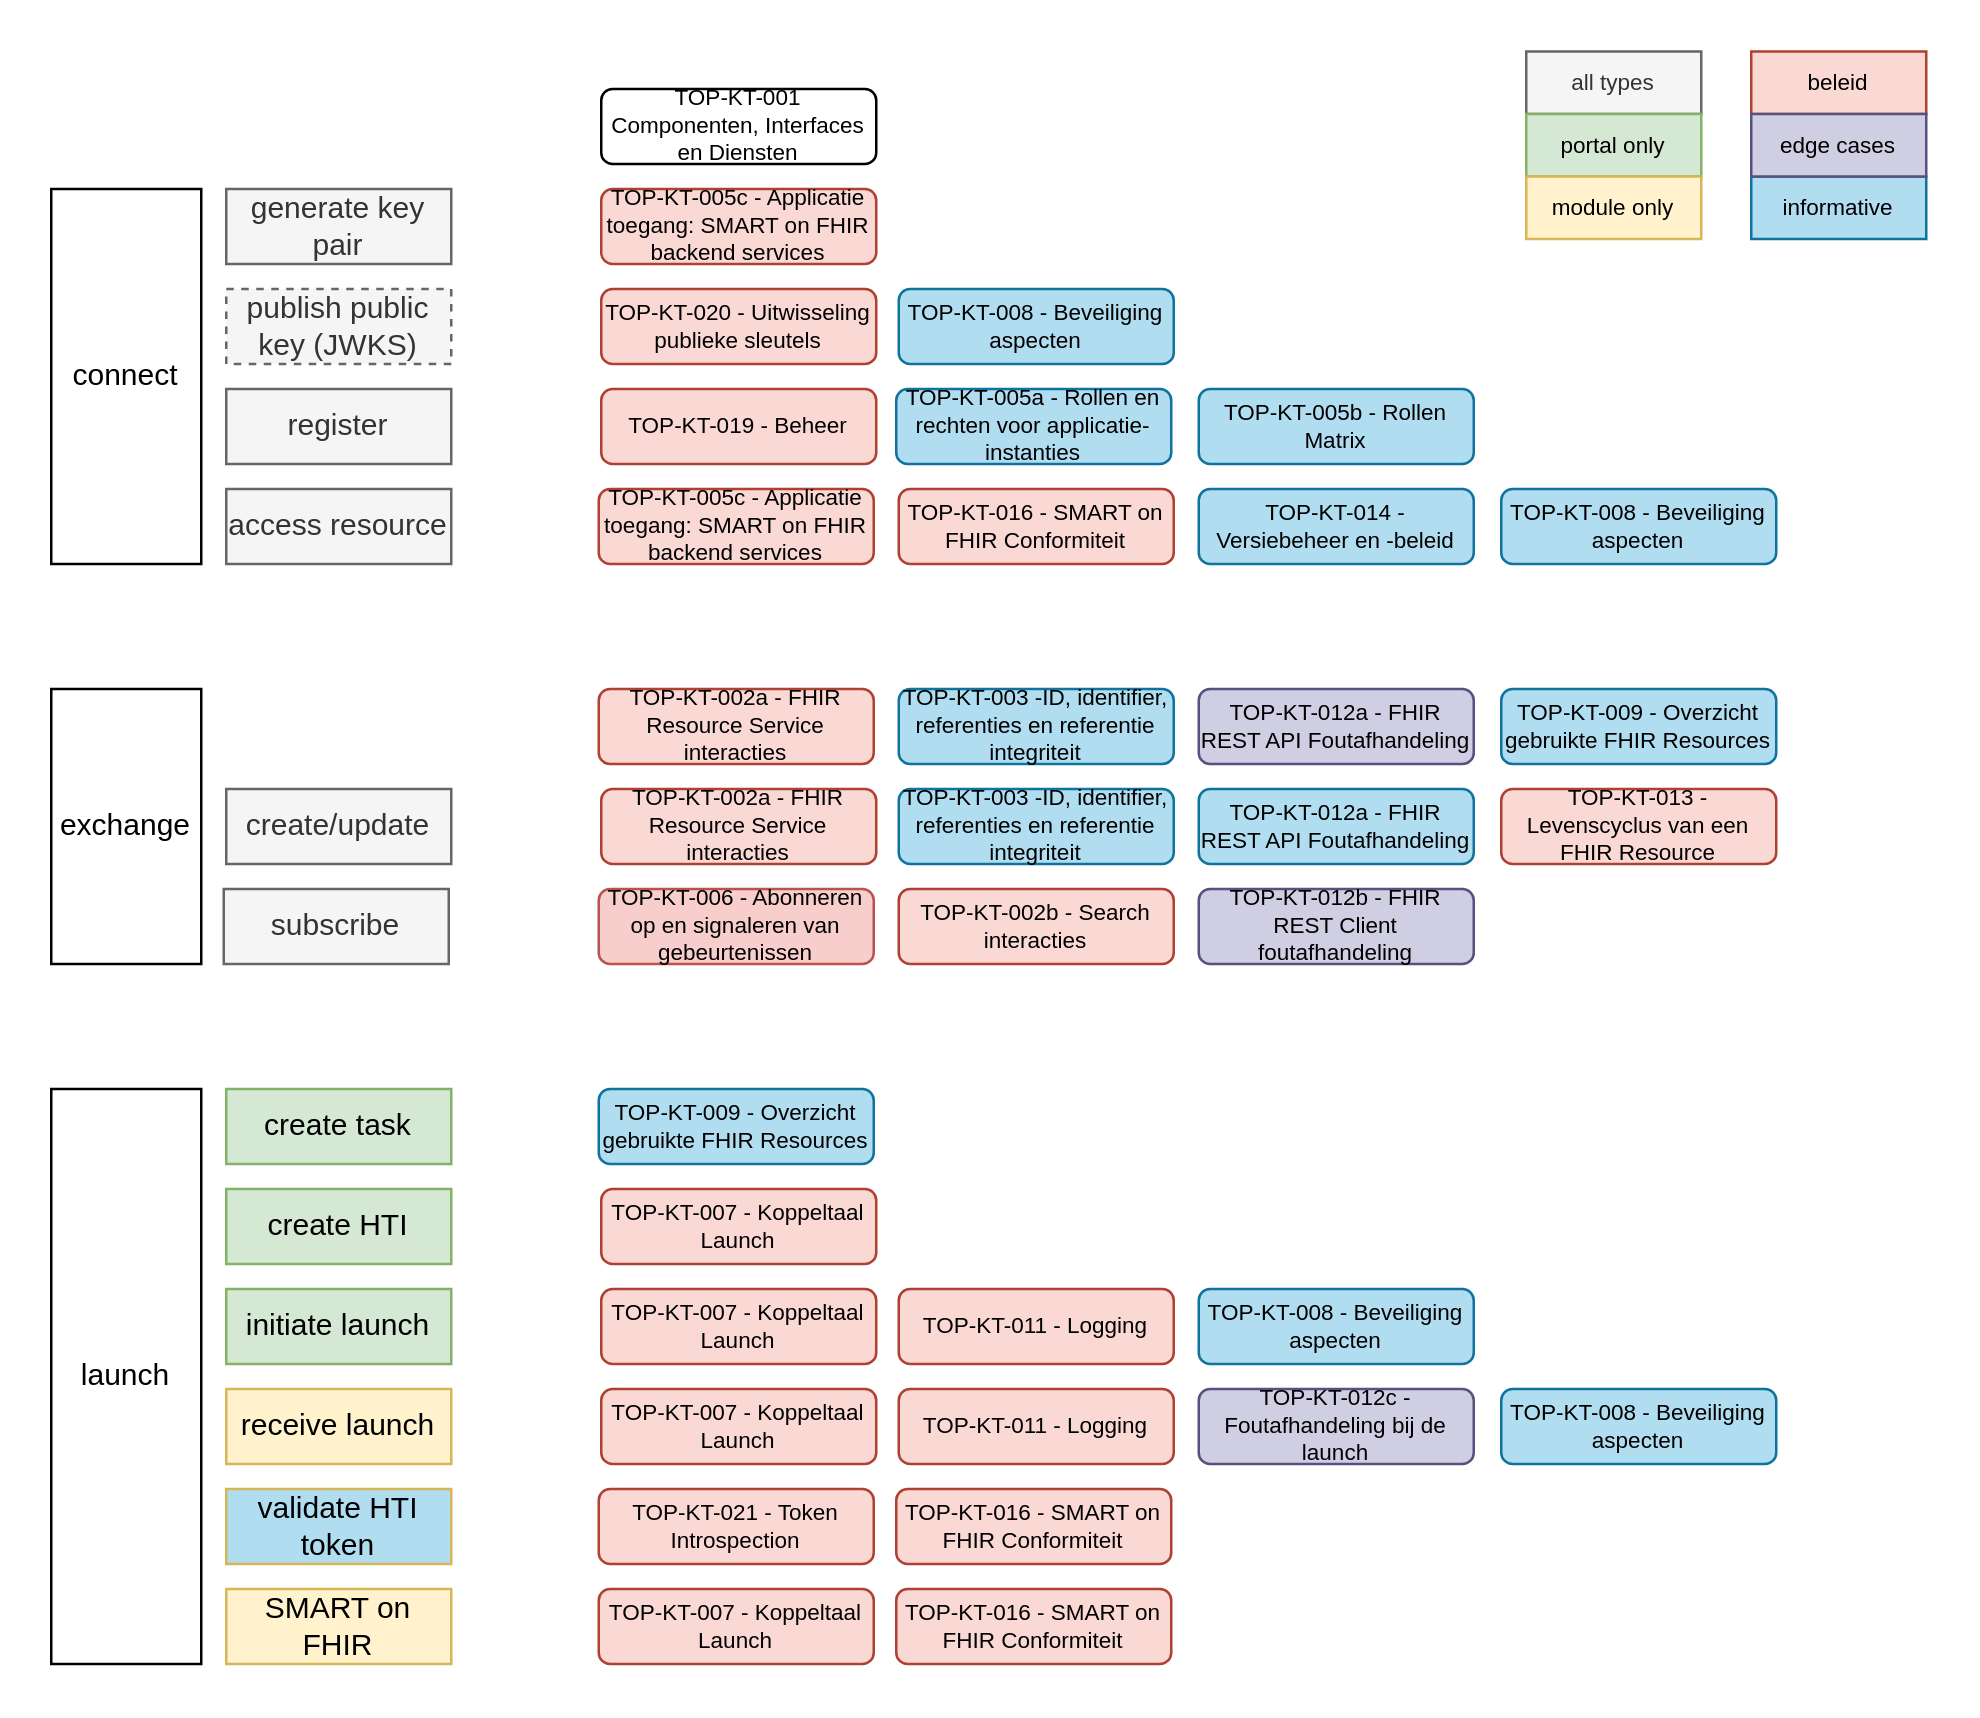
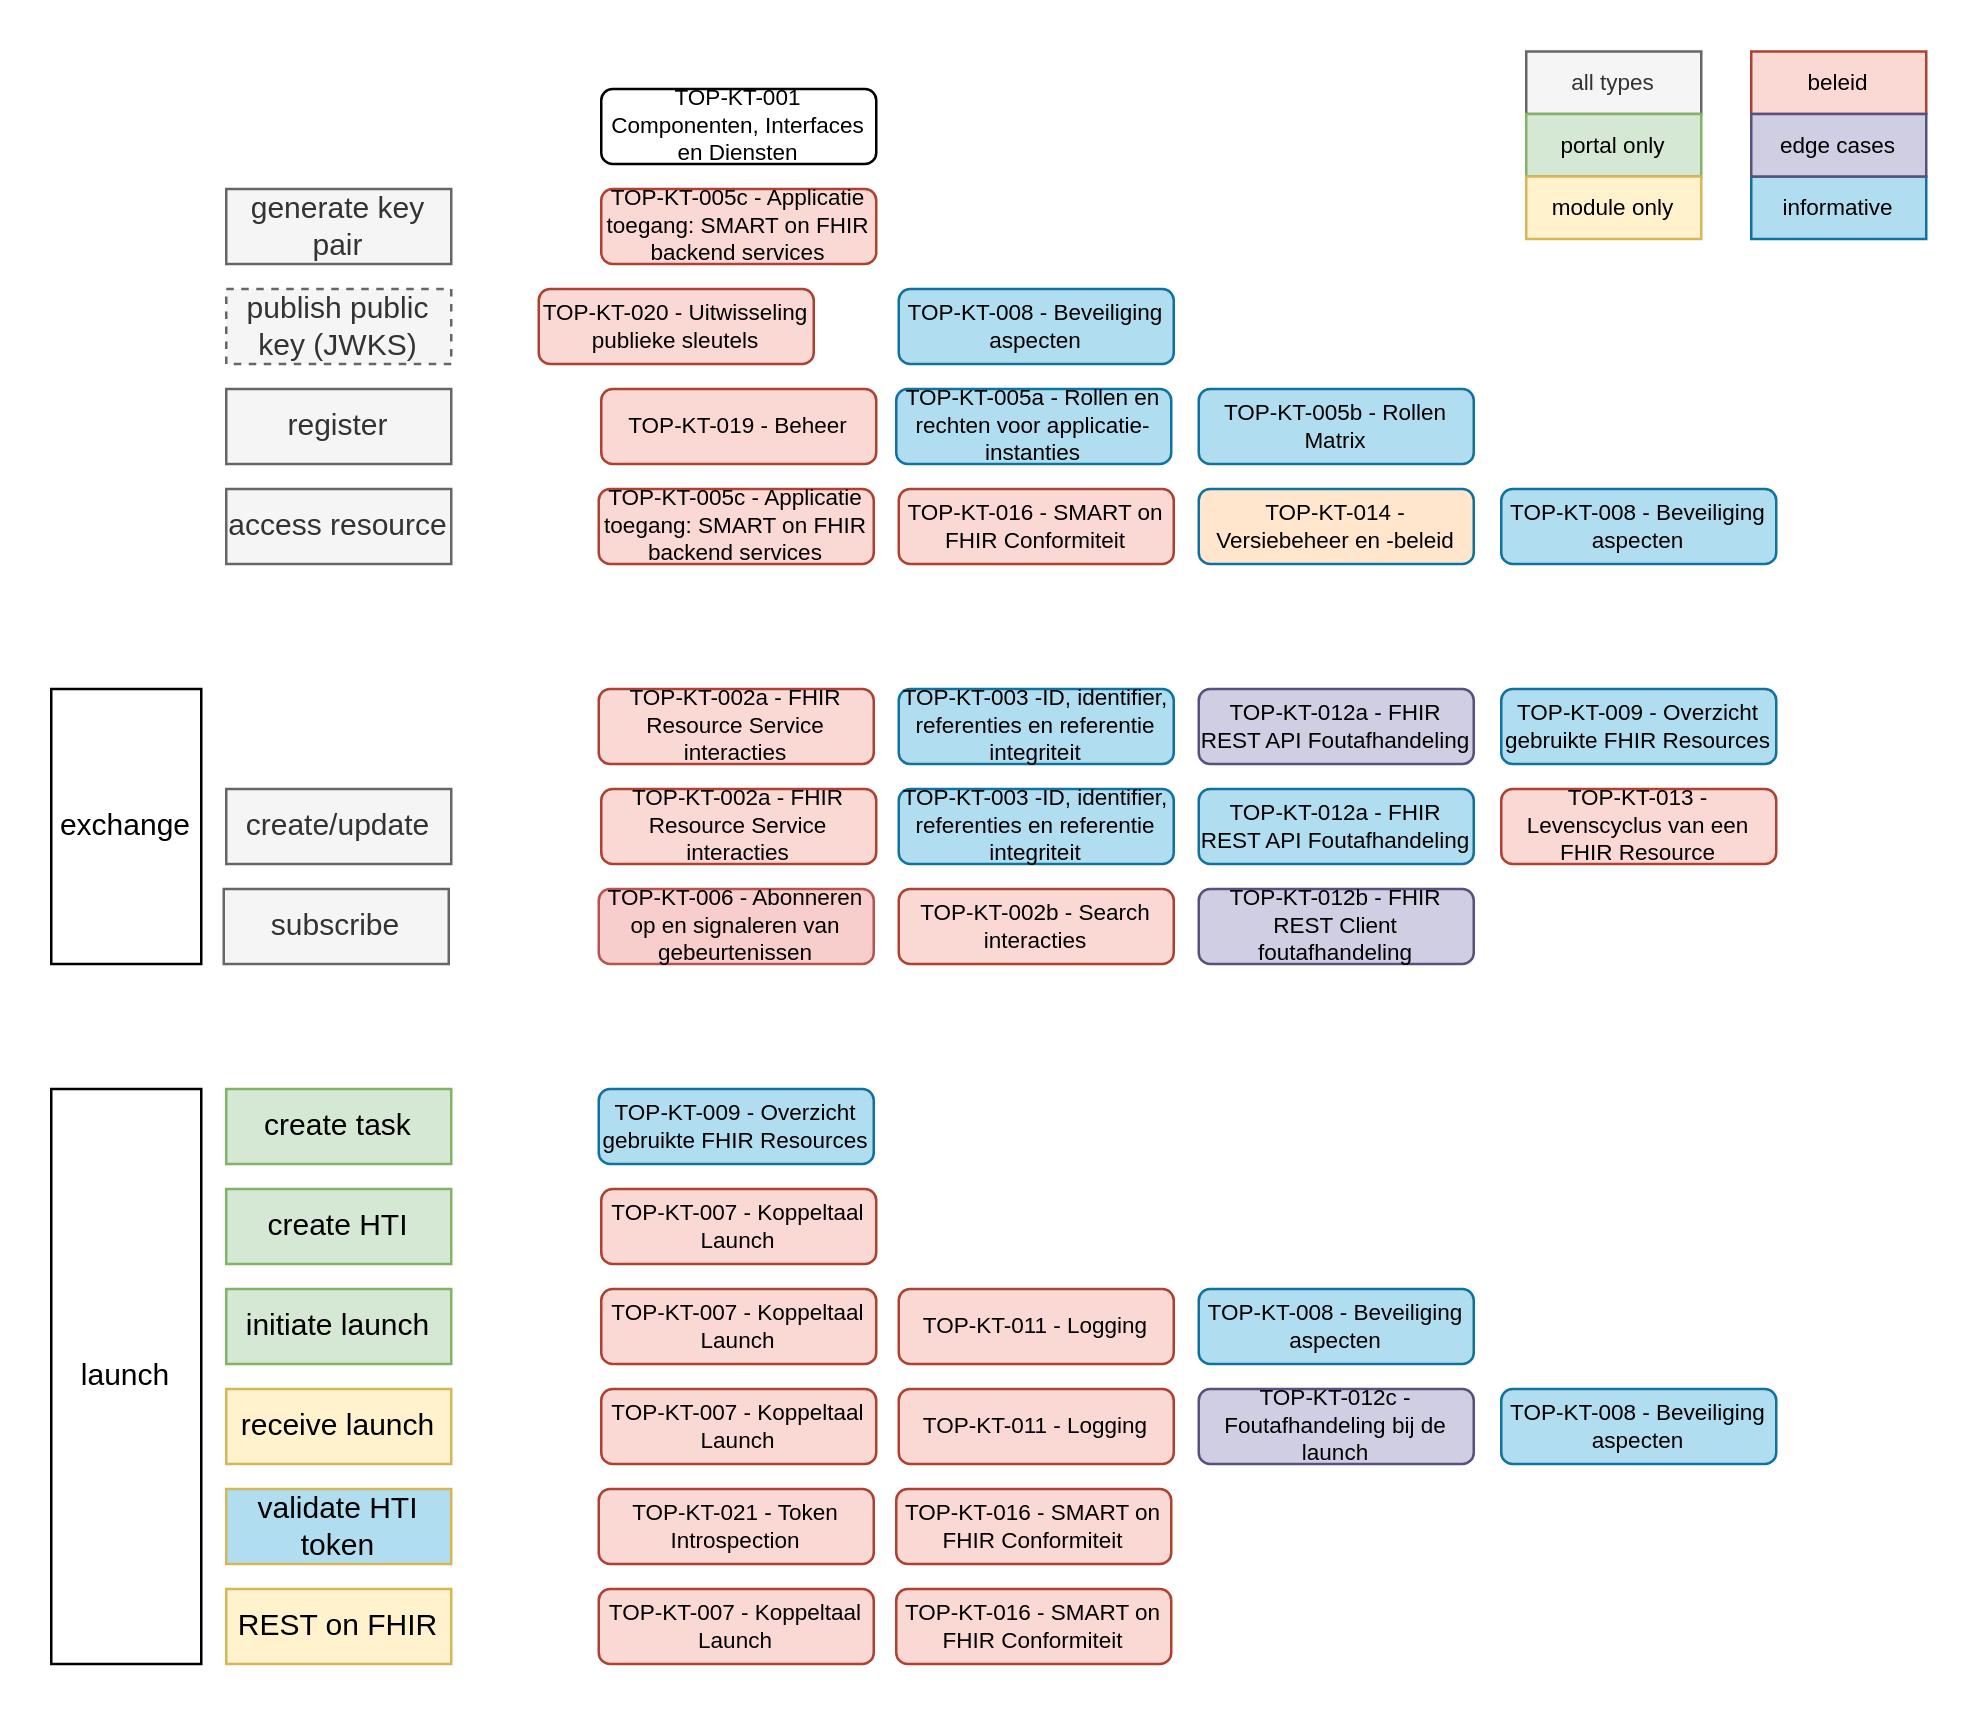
(739, 326) -> (676, 326)
(126, 376) -> none
(1336, 526) -> (1336, 526)
(339, 1626) -> (339, 1626)
